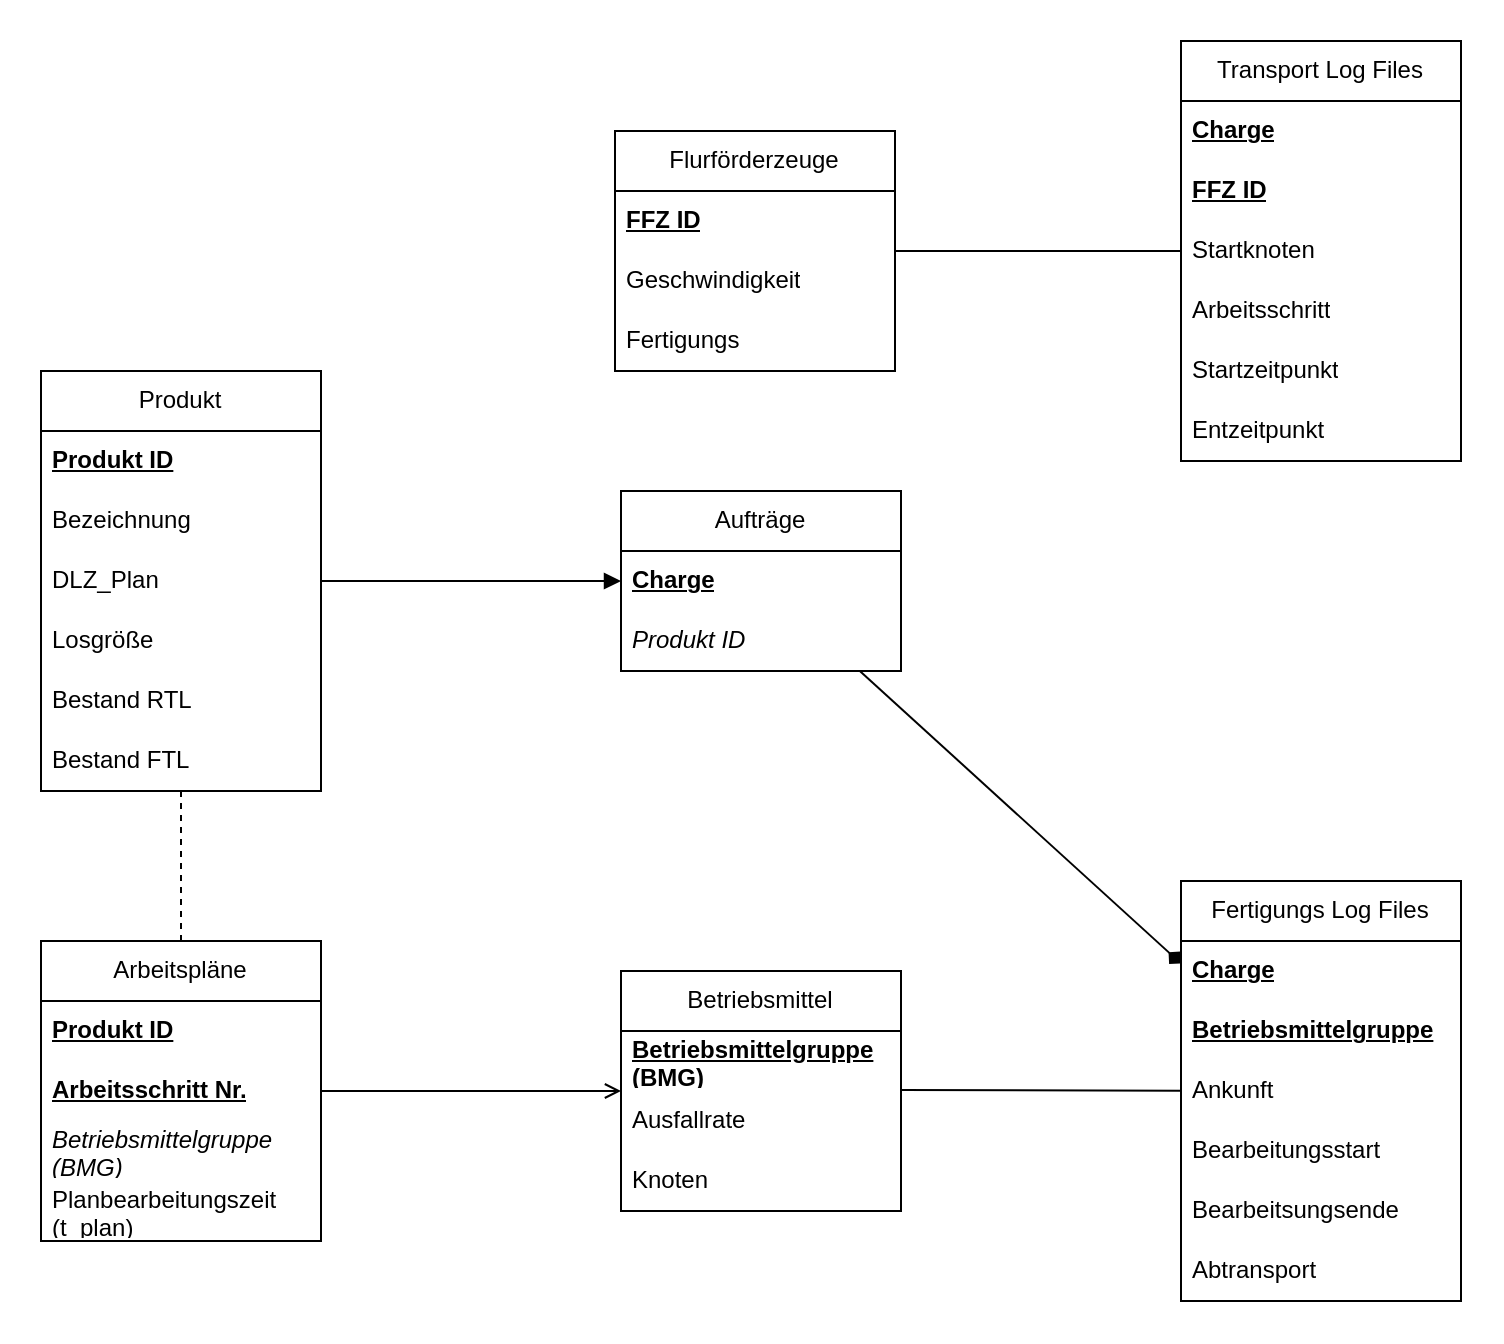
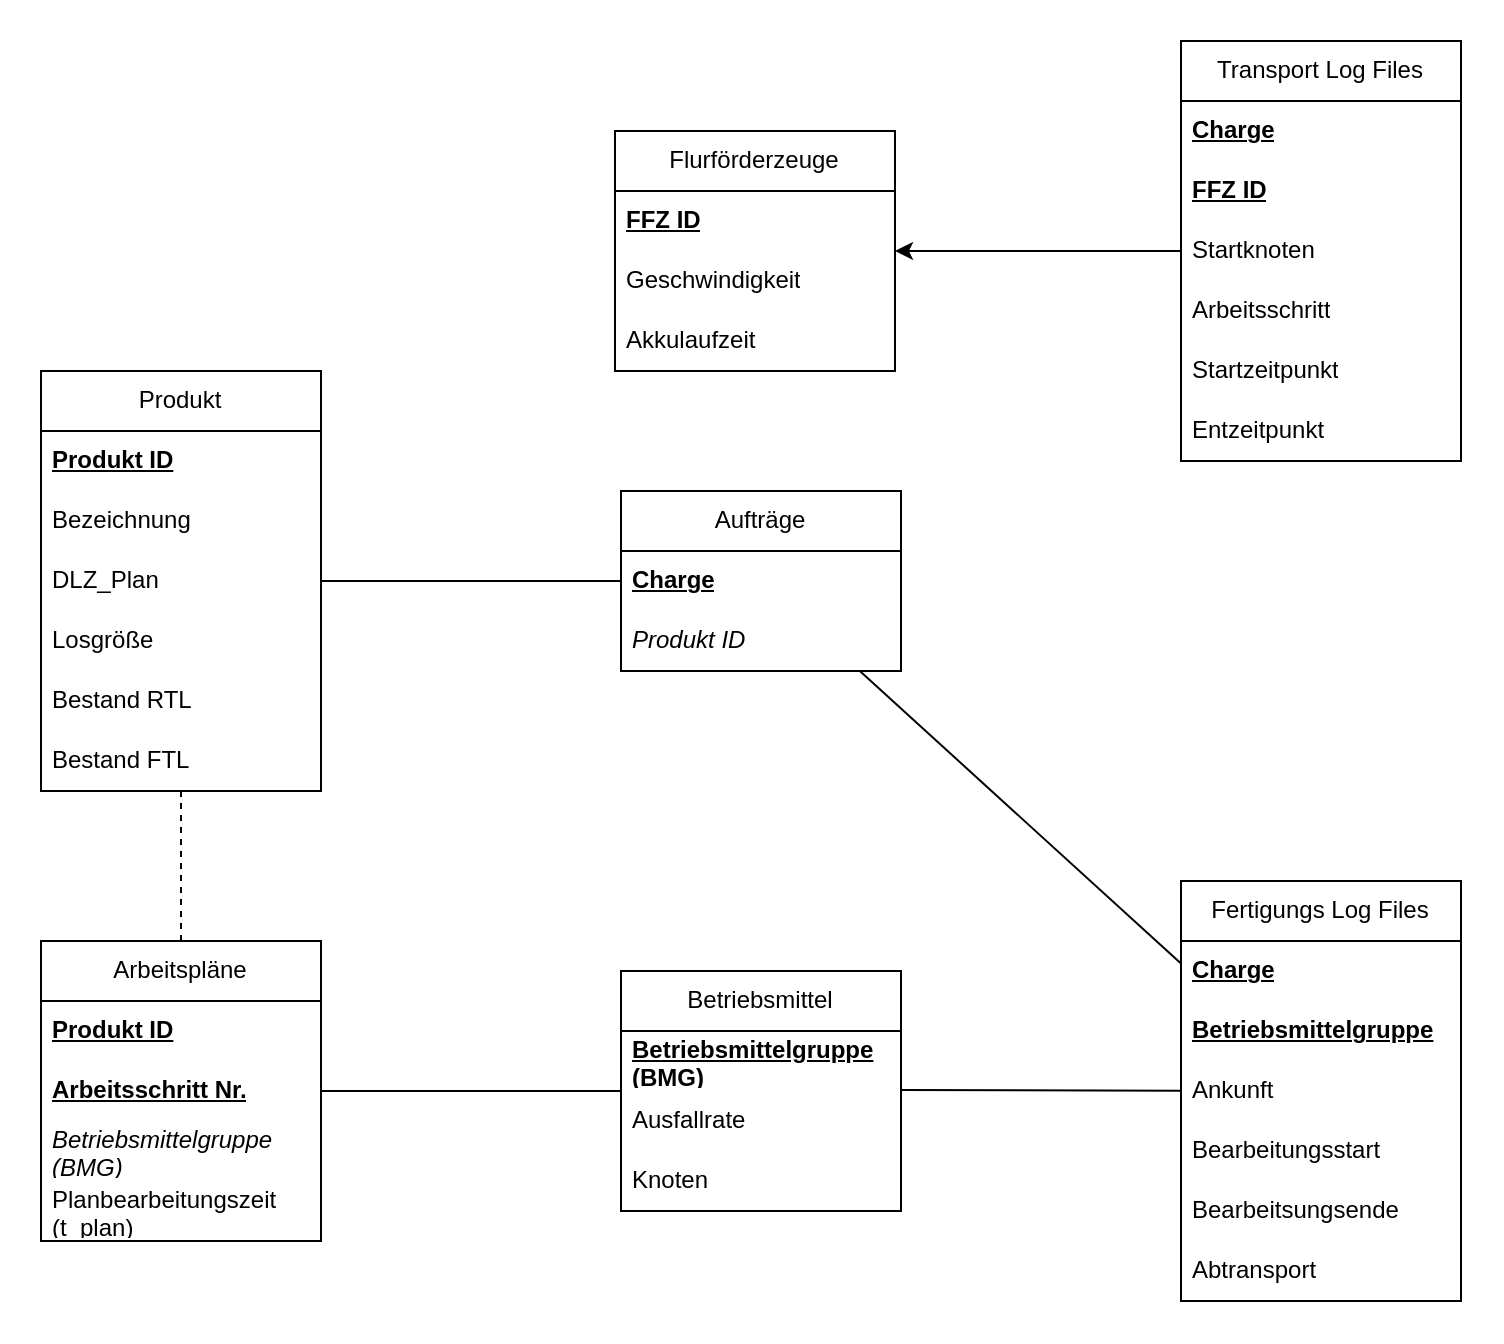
(905, 251) -> (910, 251)
(691, 341) -> (701, 341)
(603, 581) -> (610, 581)
(1169, 952) -> (1173, 956)
(613, 1091) -> (613, 1091)
